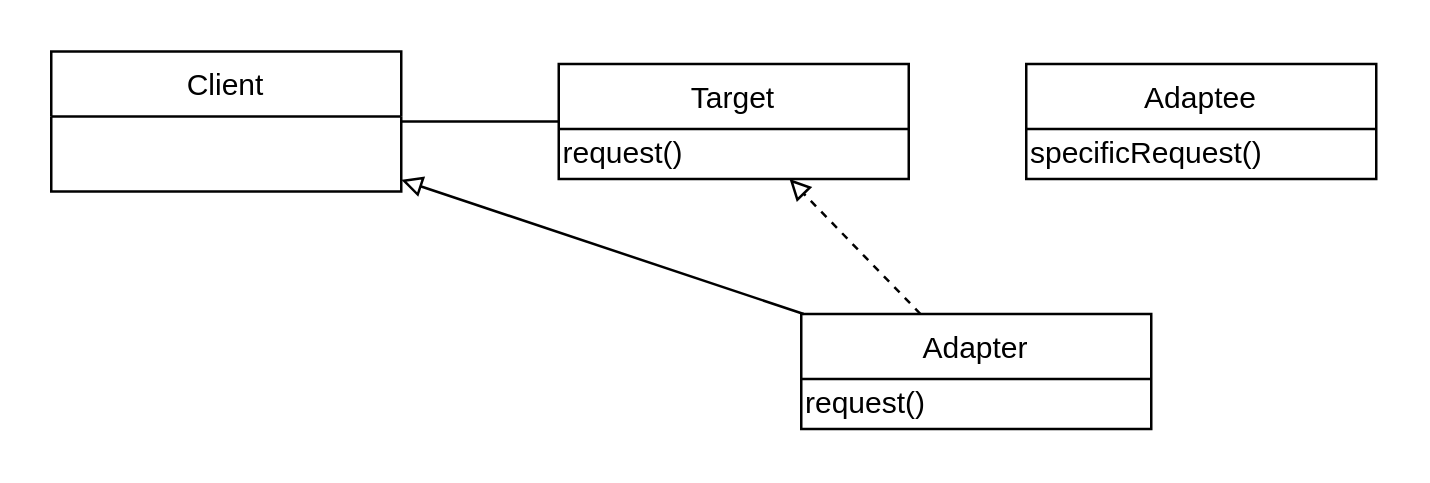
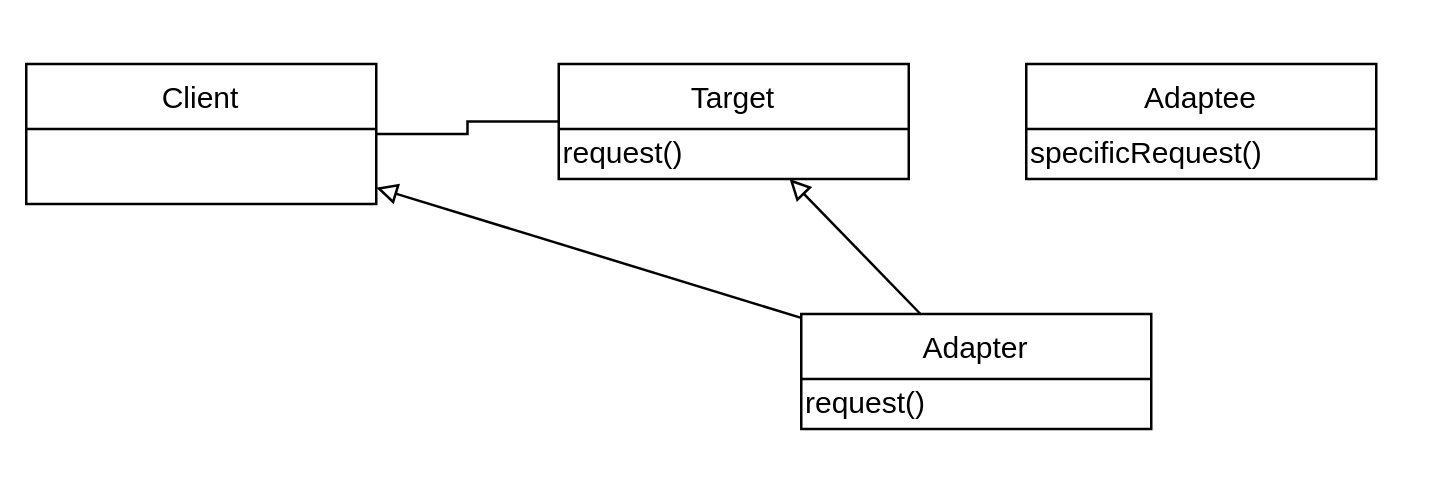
(226, 121) -> (201, 134)
(860, 252) -> (860, 252)
